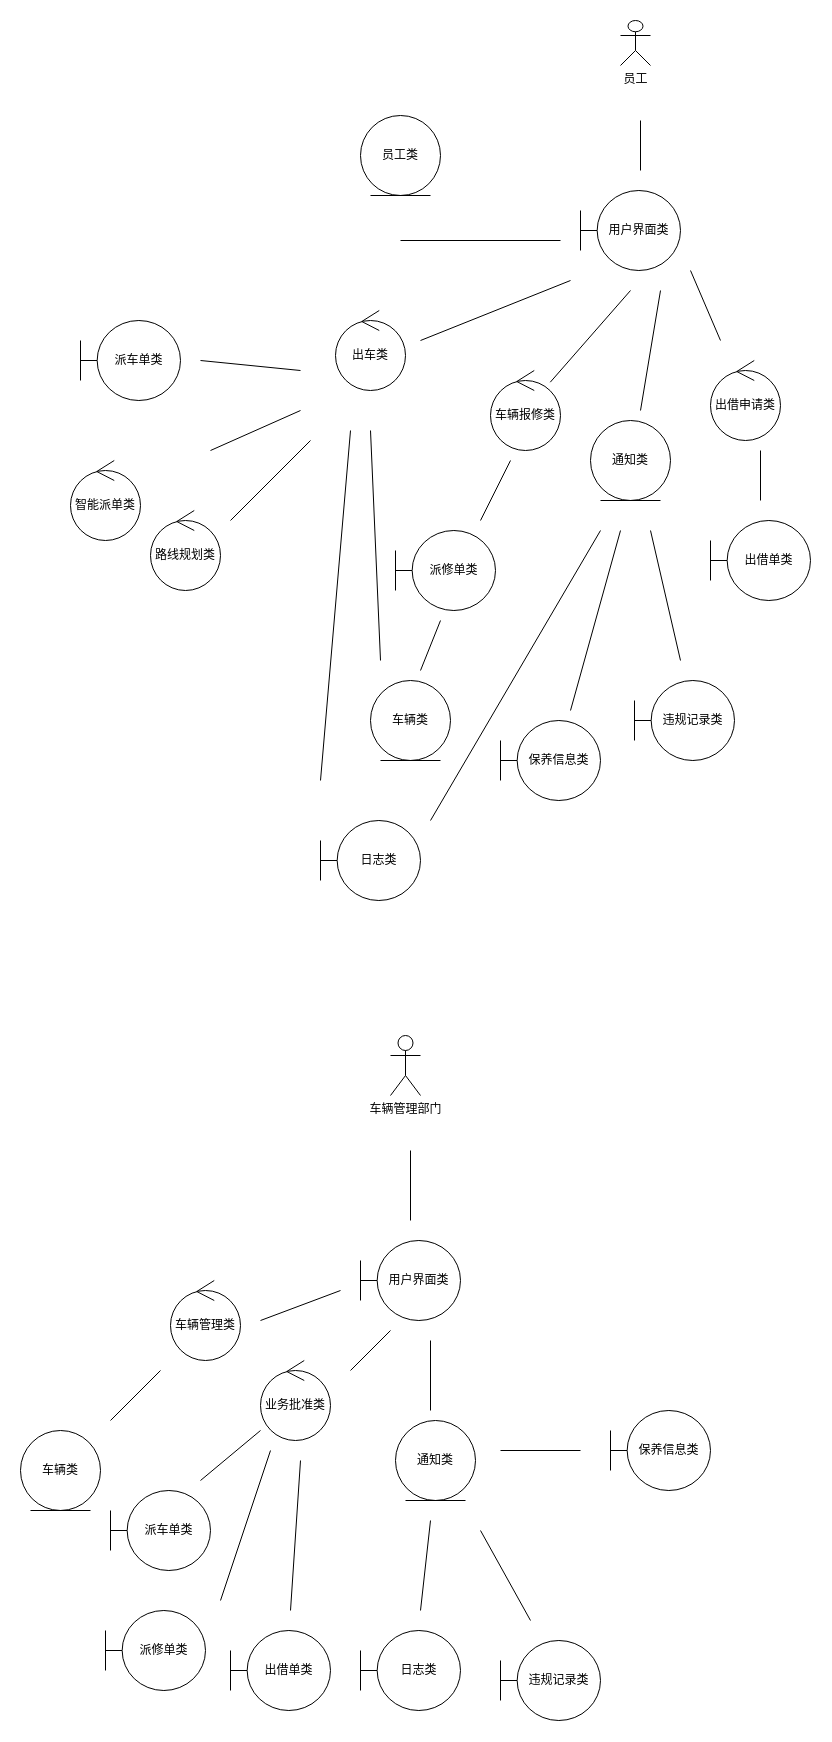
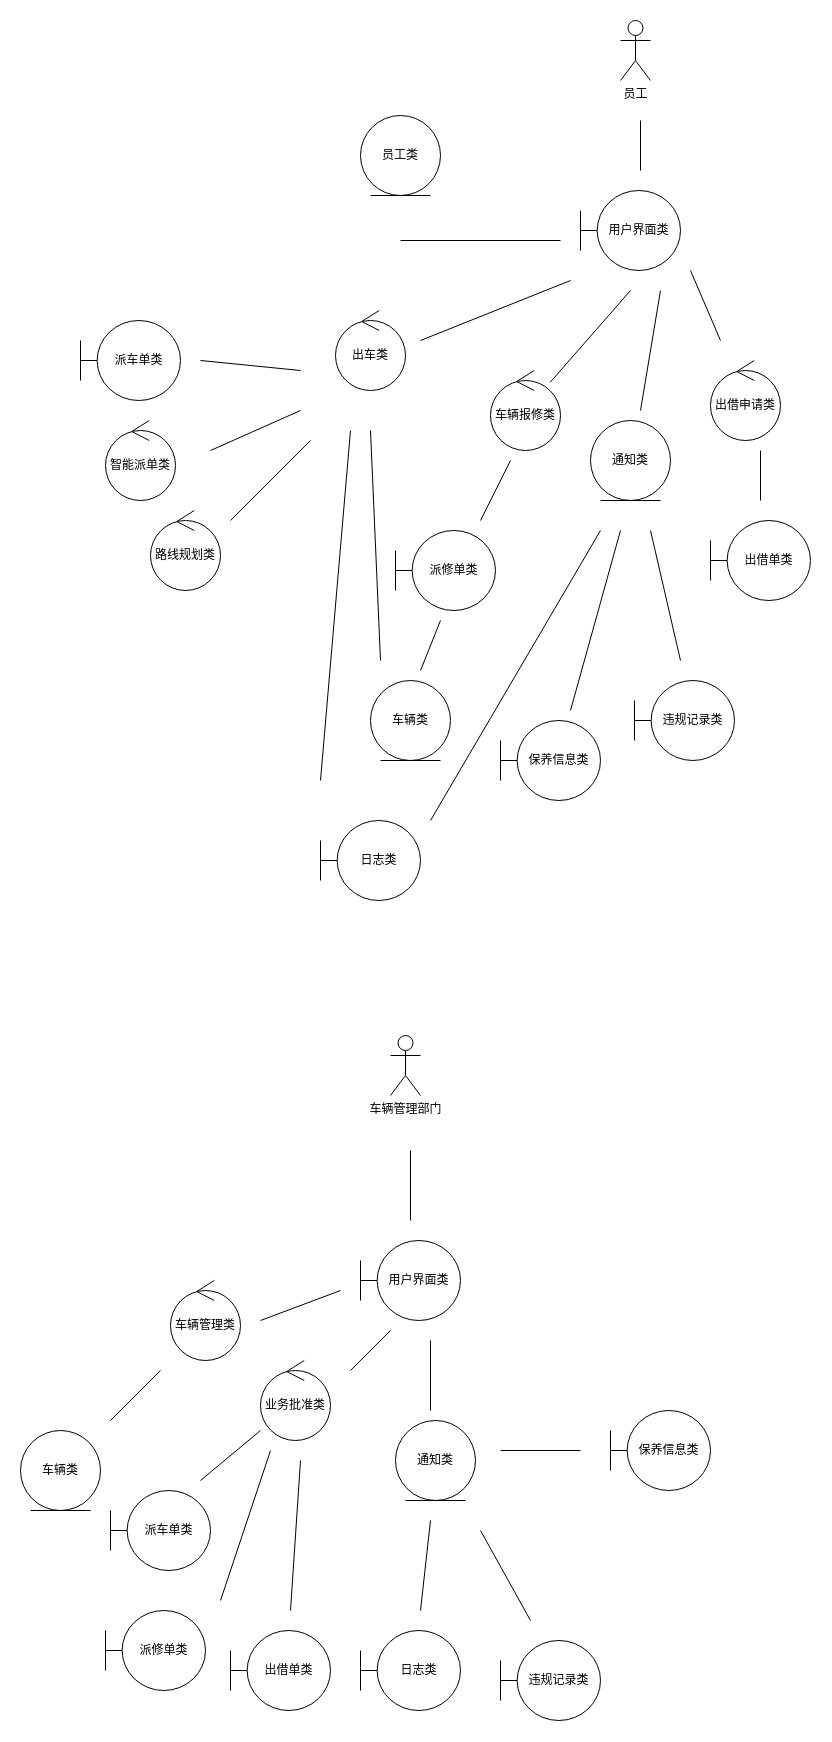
(636, 43) -> (636, 51)
(106, 501) -> (141, 461)
